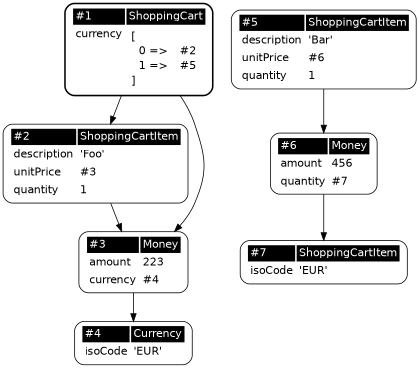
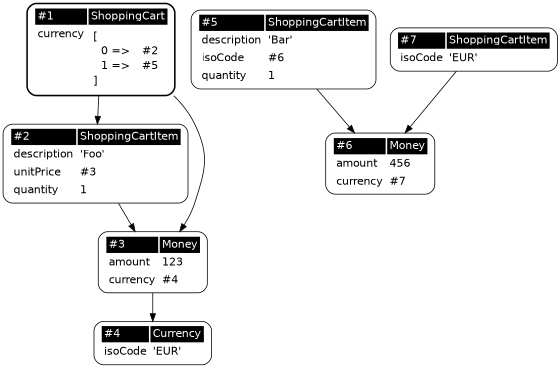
(265, 58) -> (223, 58)
(303, 181) -> (360, 181)
(324, 213) -> (433, 99)
(154, 262) -> (173, 262)
